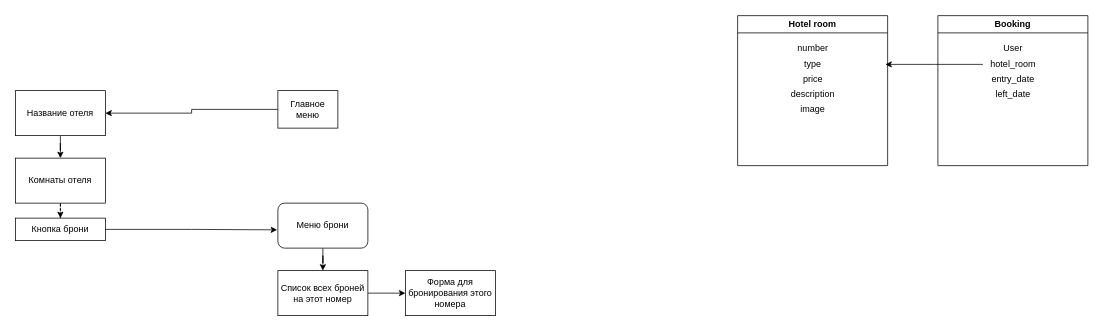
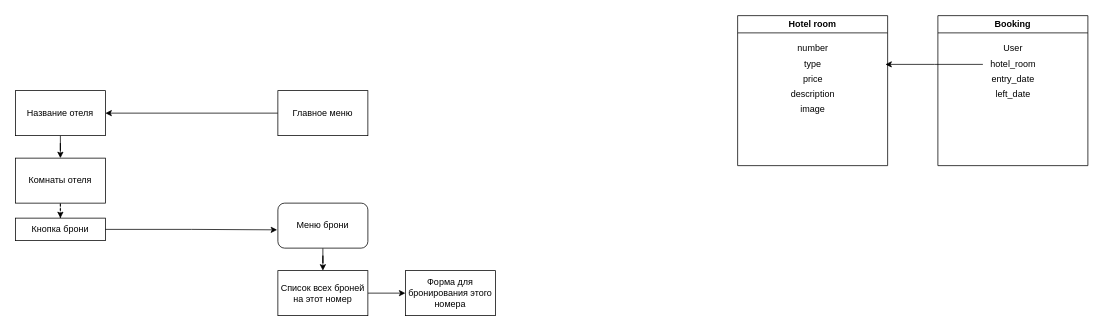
(308, 109) -> (323, 113)
